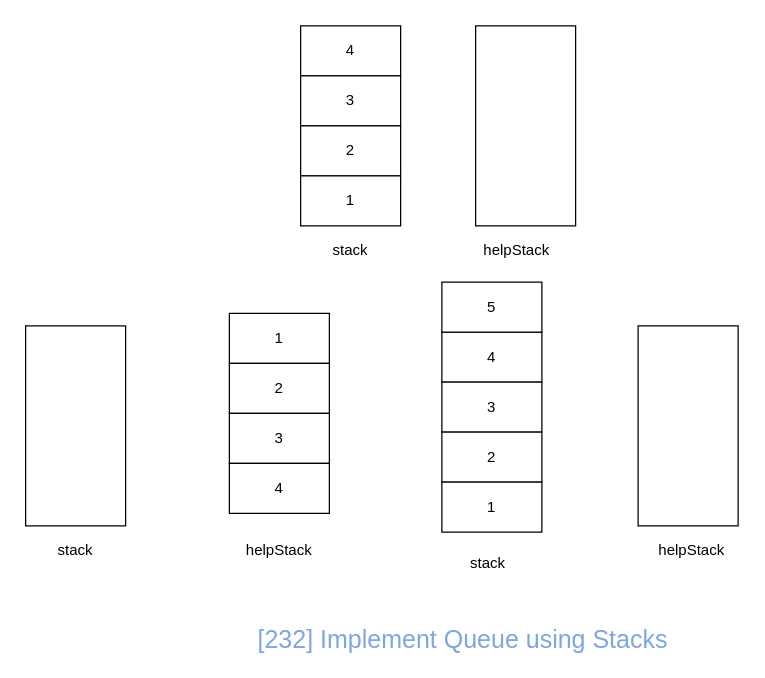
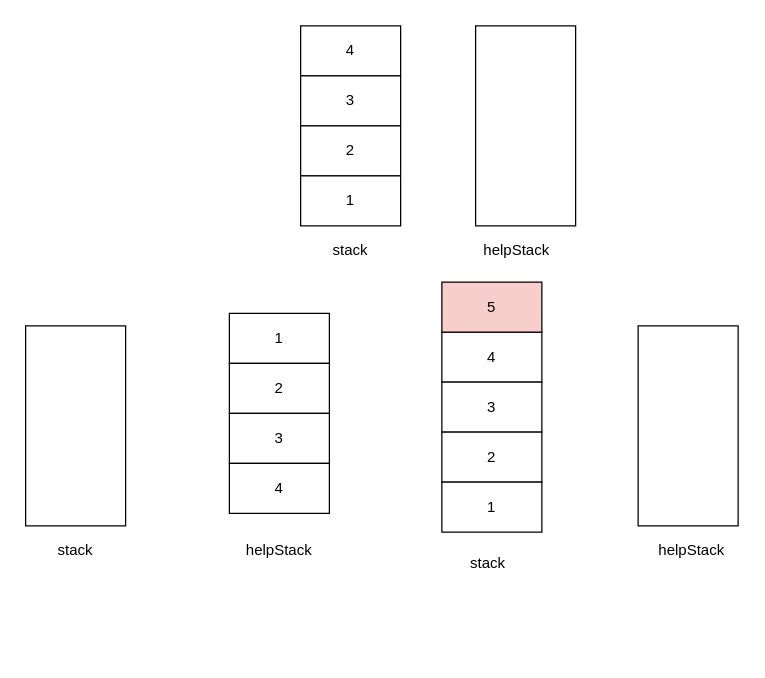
(492, 307) -> (492, 307)
(463, 638) -> none
